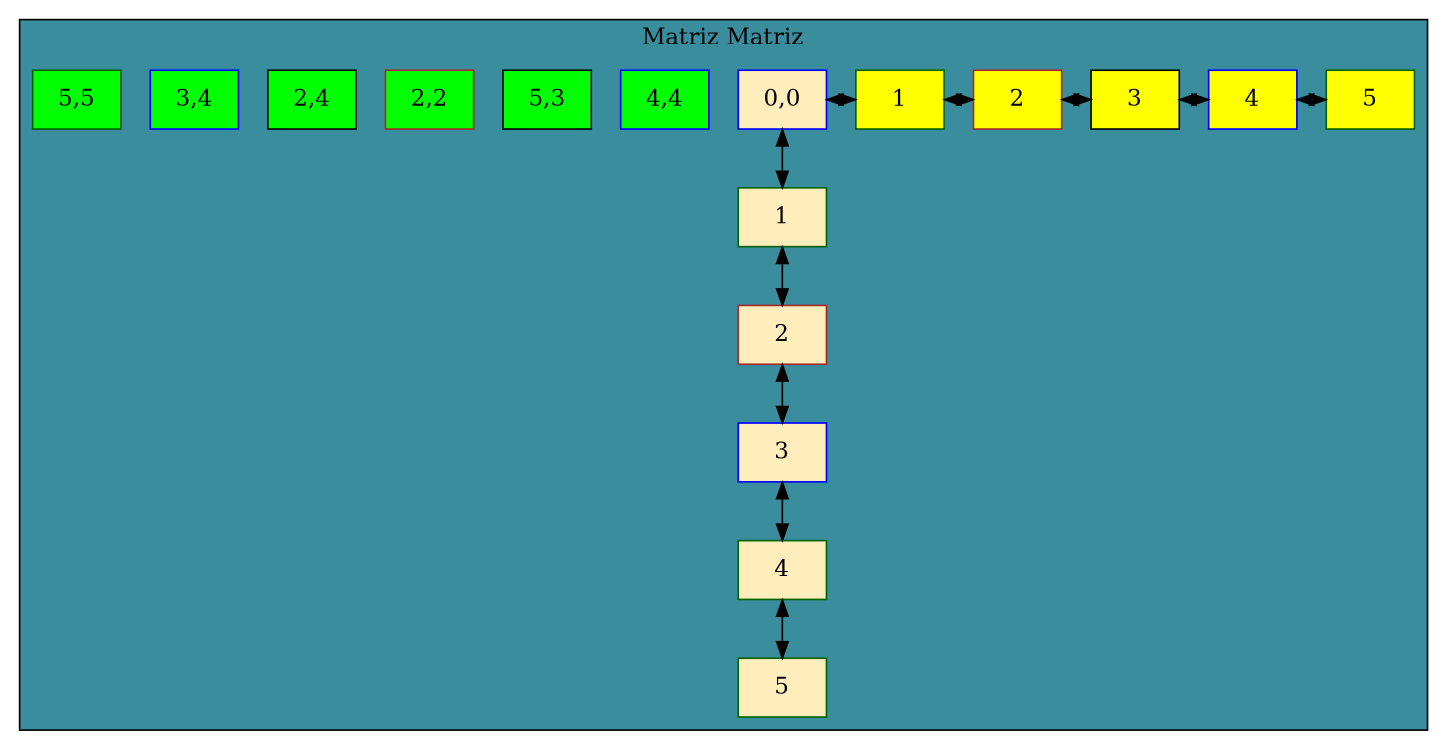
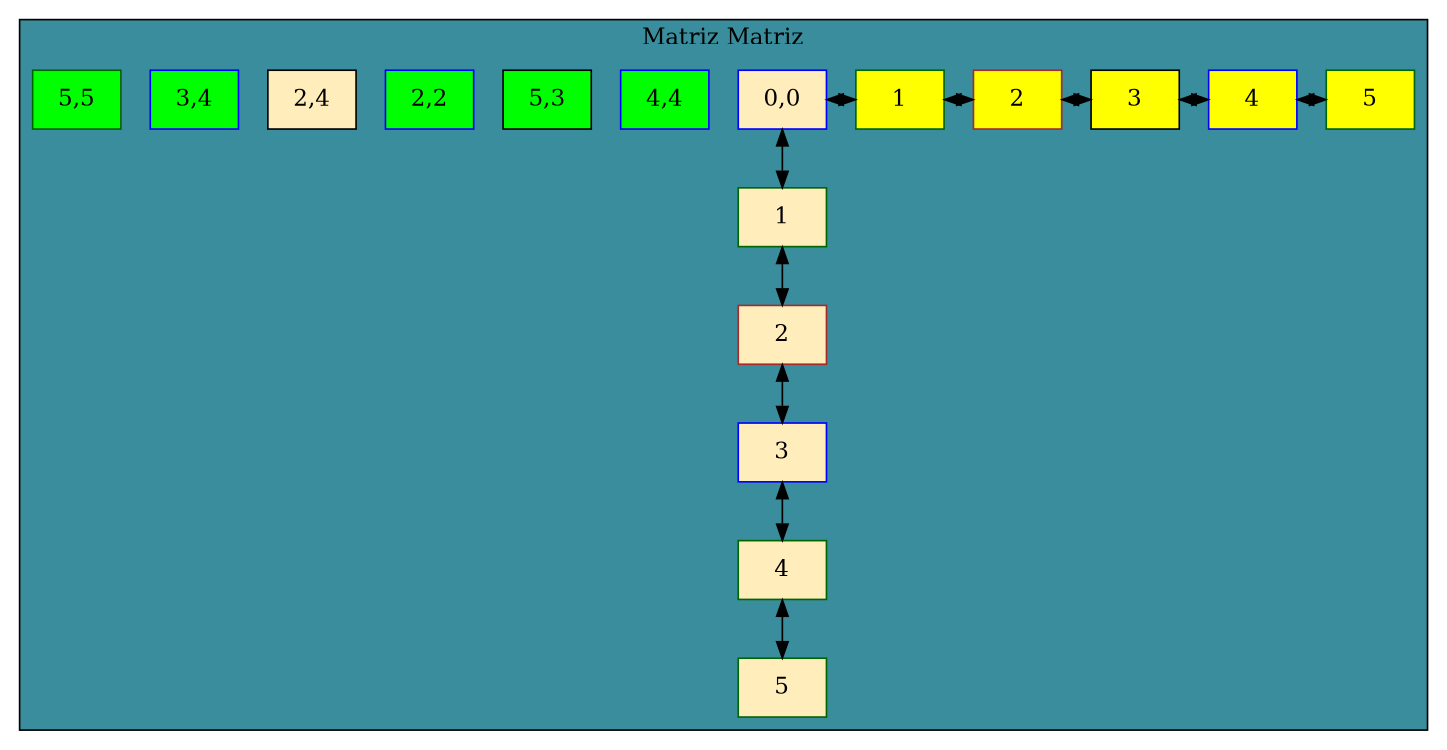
(312, 100) -> (312, 100)
(430, 100) -> (430, 100)
